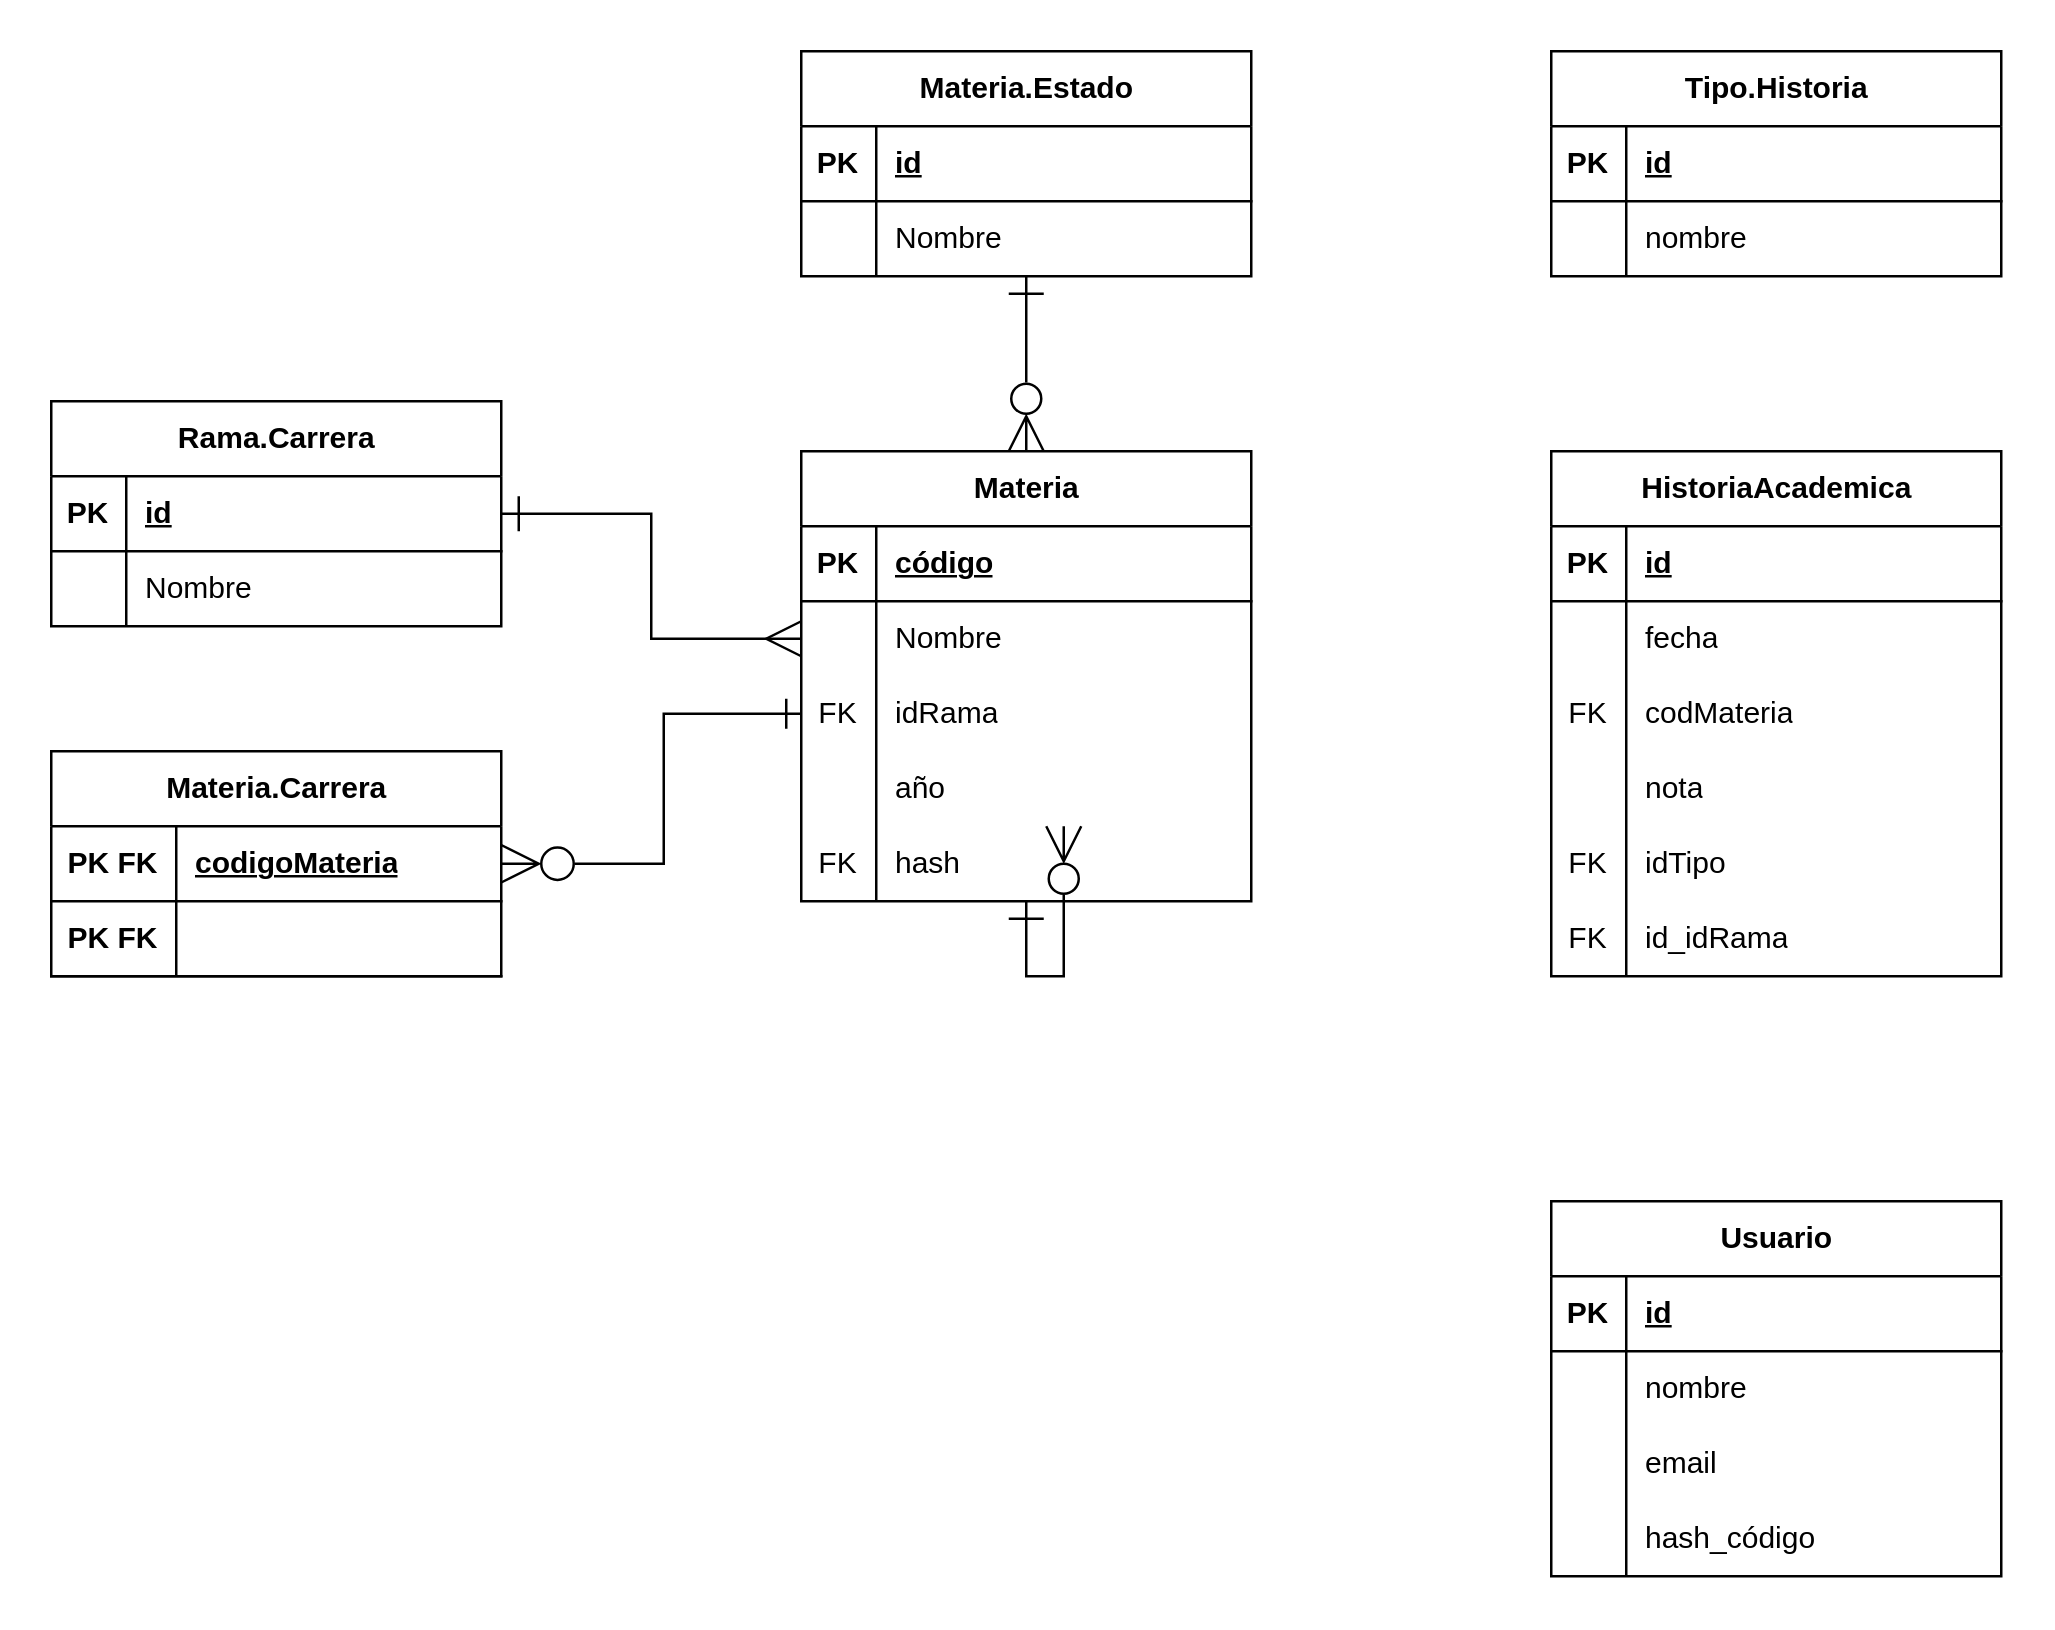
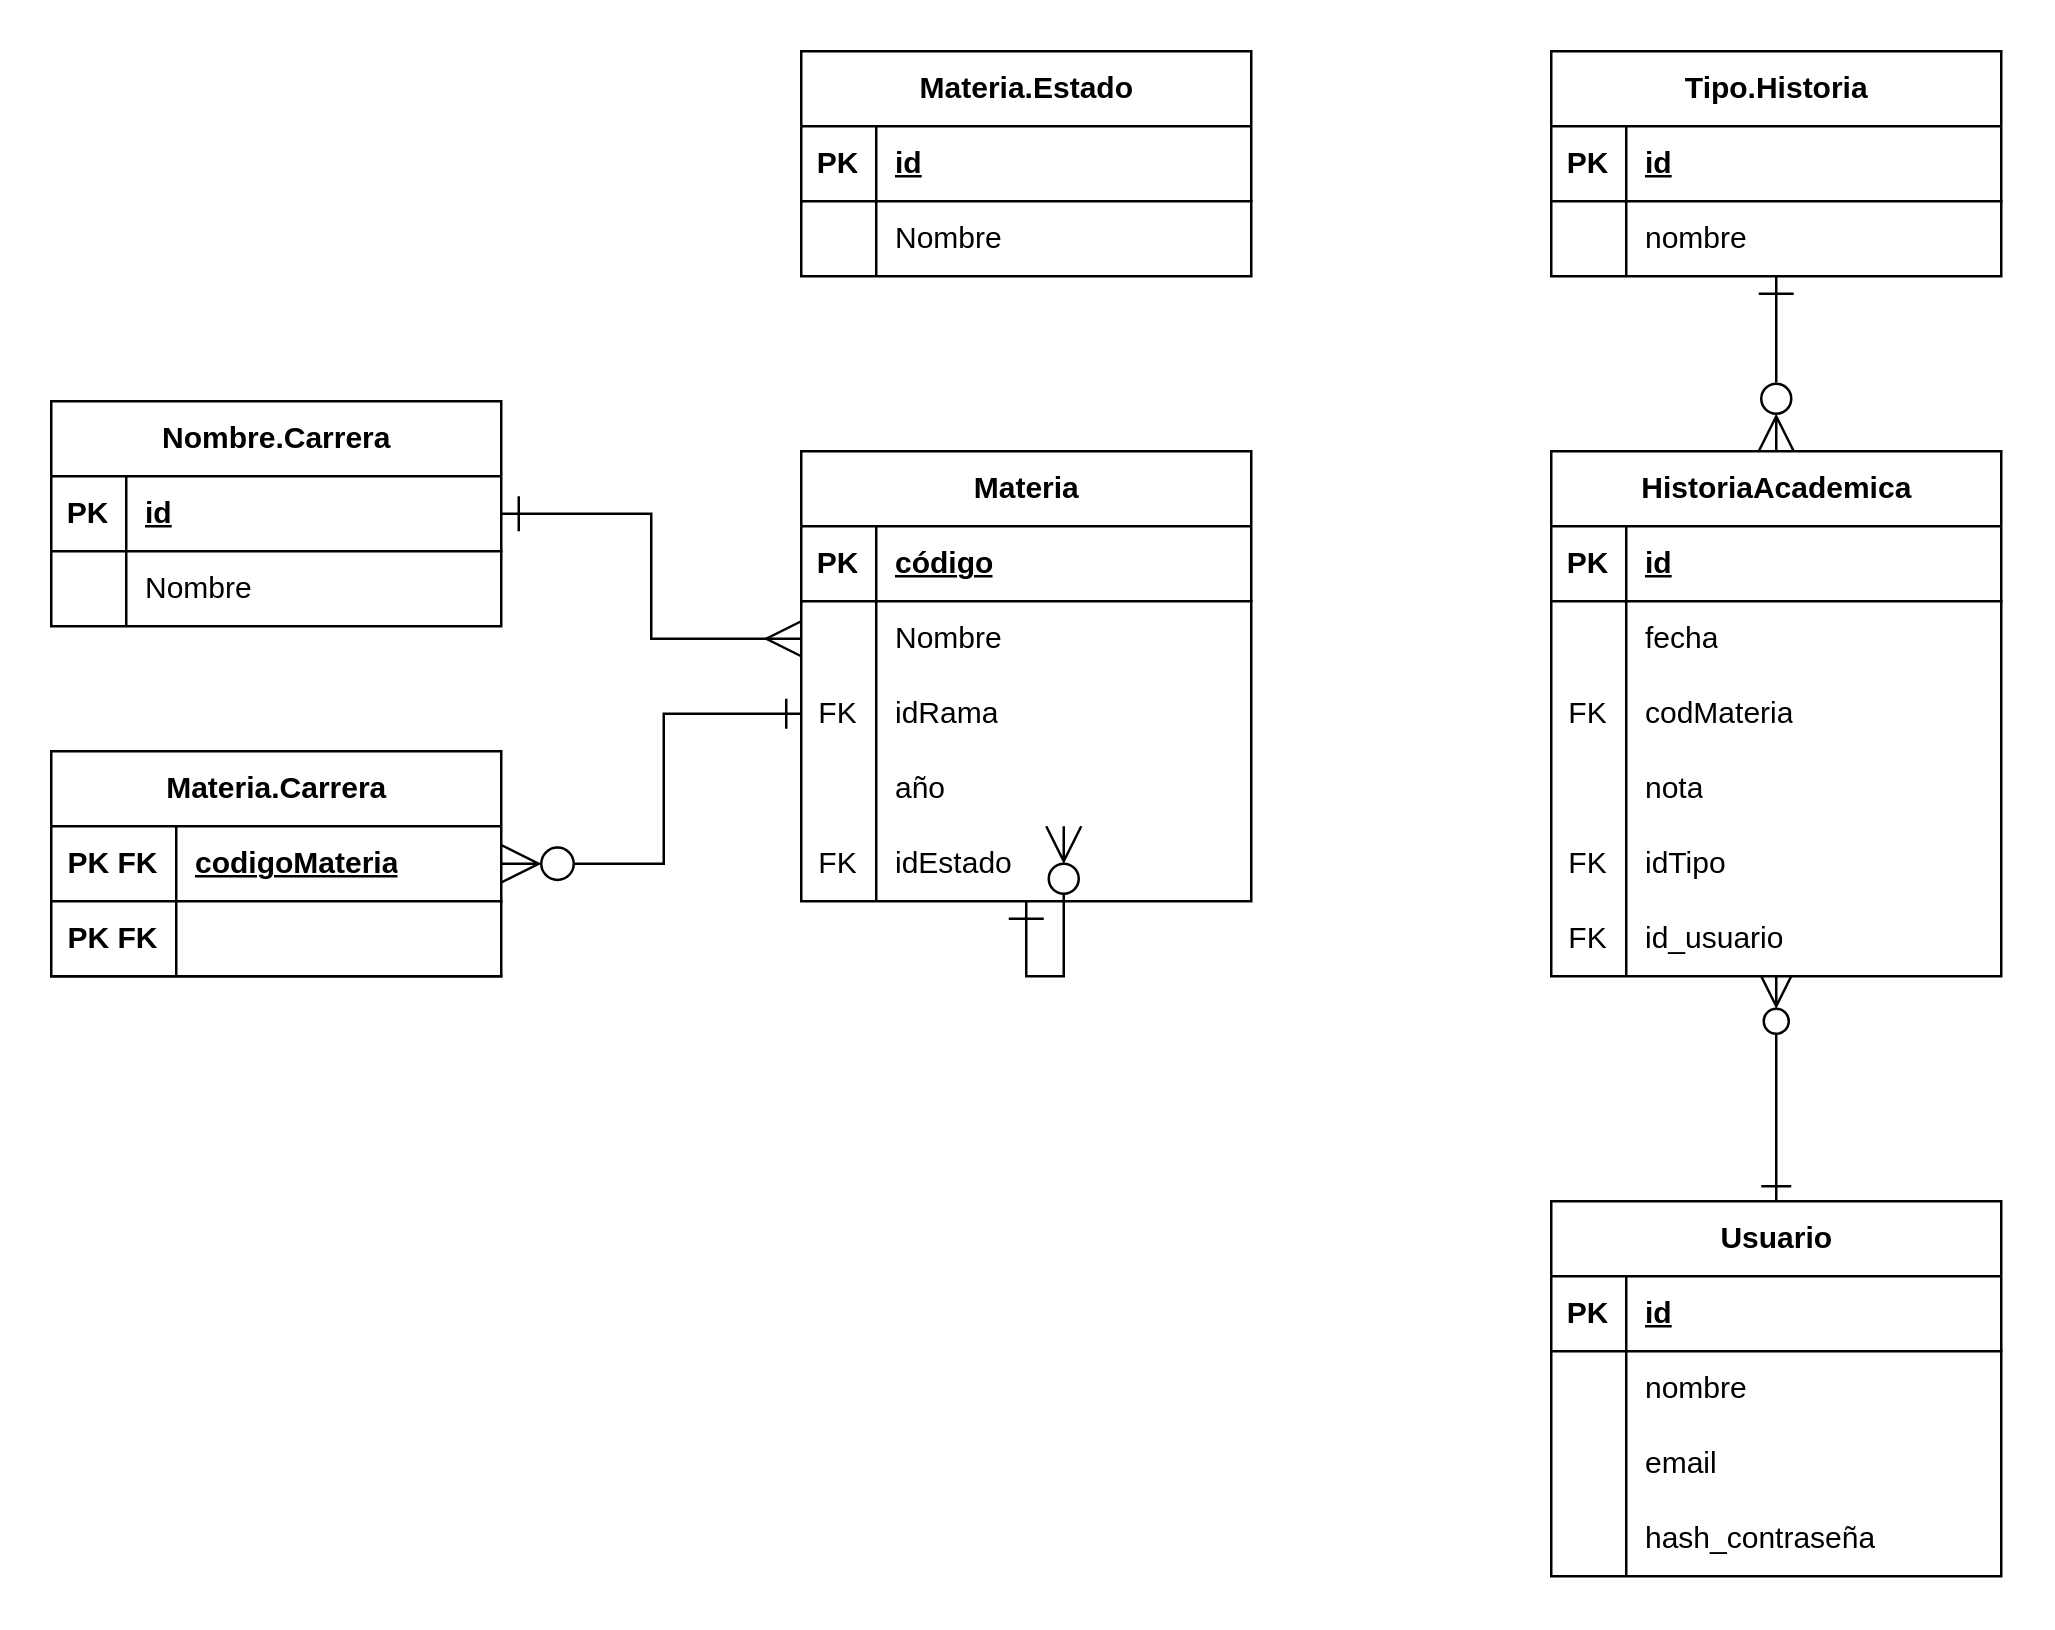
(1026, 331) -> none
none -> (1776, 331)
(278, 439) -> (278, 439)
(930, 864) -> (960, 864)
(1714, 939) -> (1722, 939)
none -> (1776, 1118)
(1735, 1539) -> (1772, 1539)
